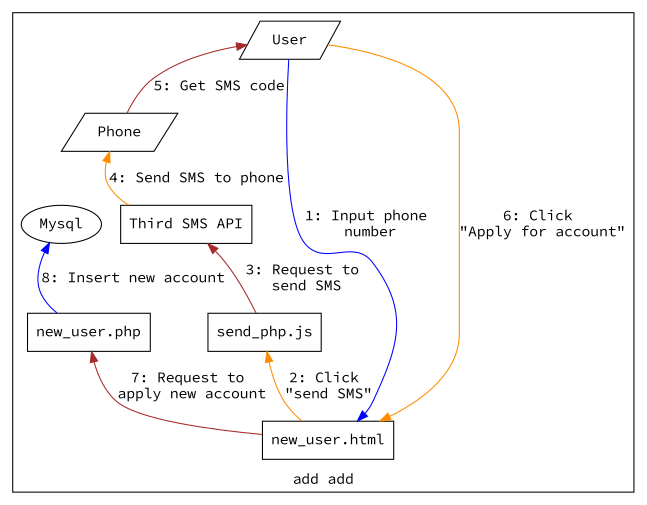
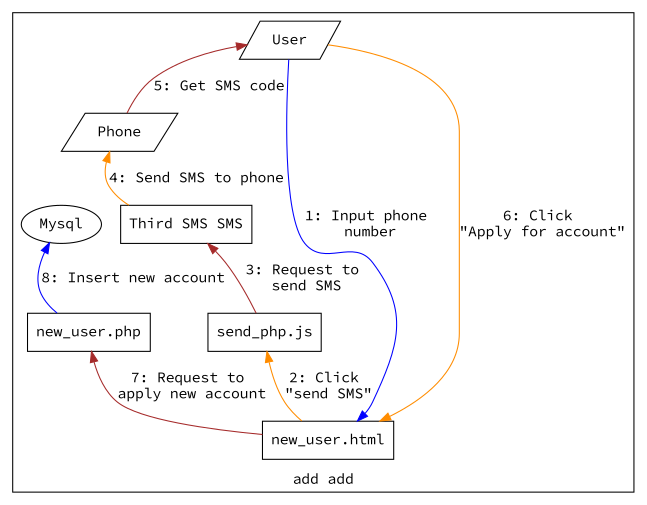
(186, 224) -> (186, 224)
